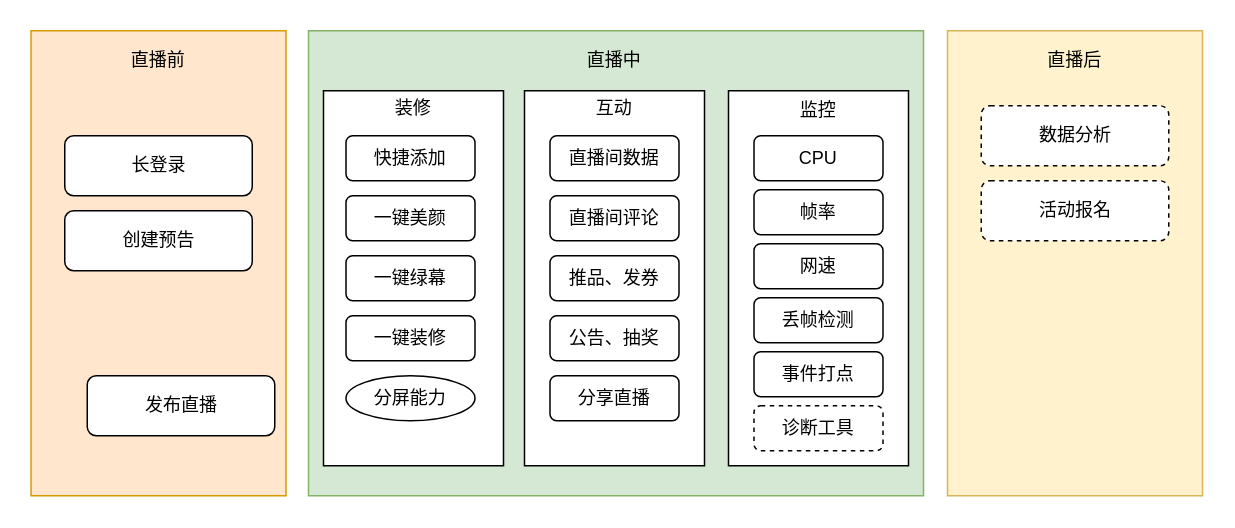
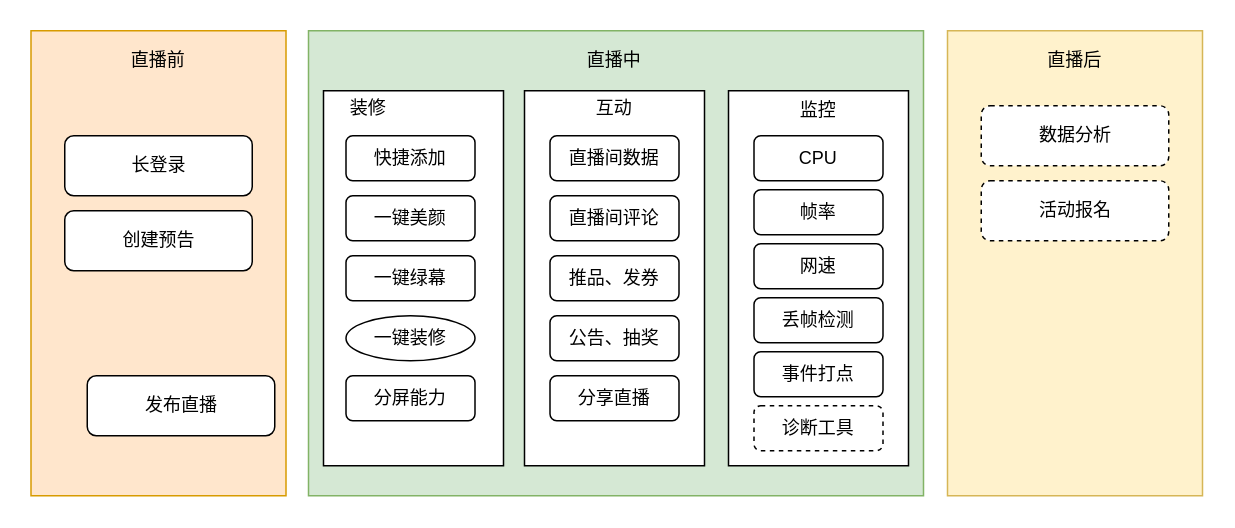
(413, 109) -> (368, 109)
(410, 338) -> (410, 338)
(410, 398) -> (410, 398)
